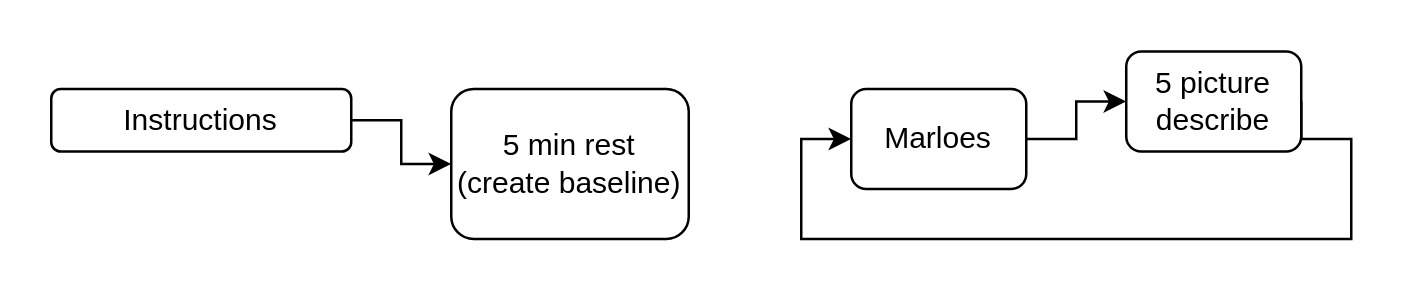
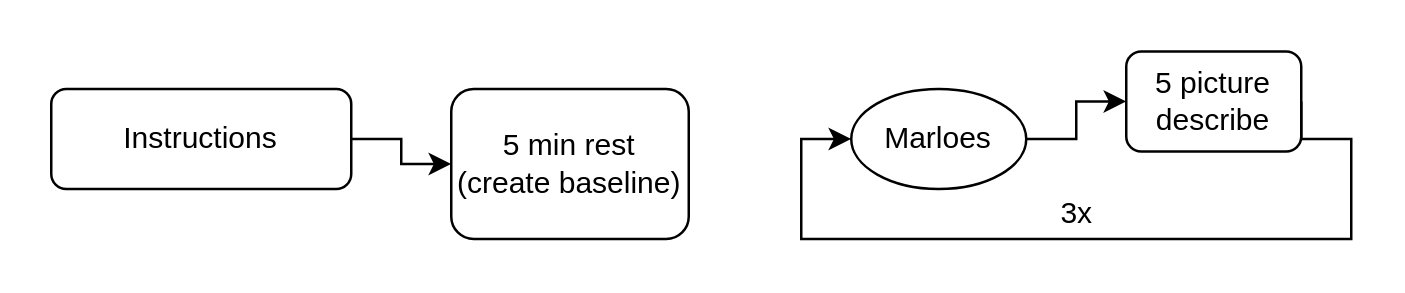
(201, 120) -> (201, 139)
(939, 139) -> (939, 139)
none -> (1076, 214)
